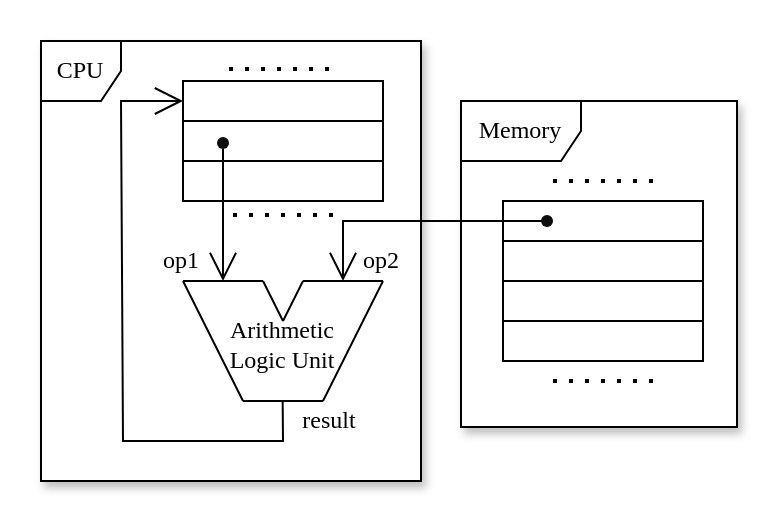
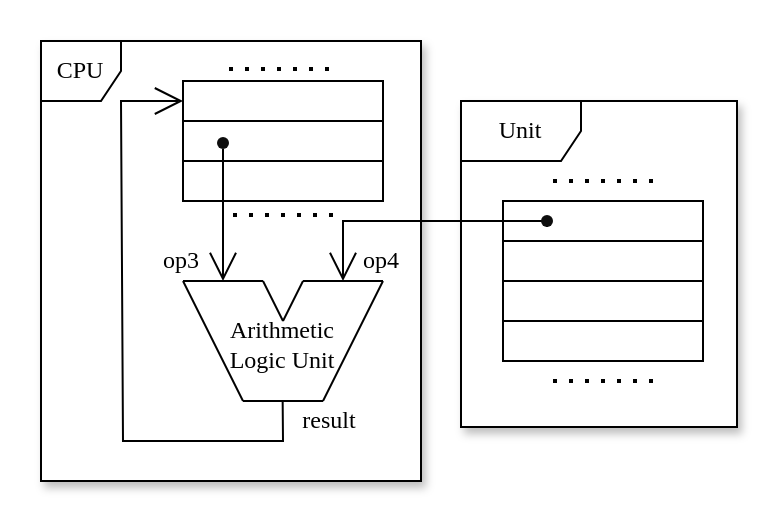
(521, 131) -> (521, 131)
(182, 261) -> (182, 261)
(382, 261) -> (382, 261)
